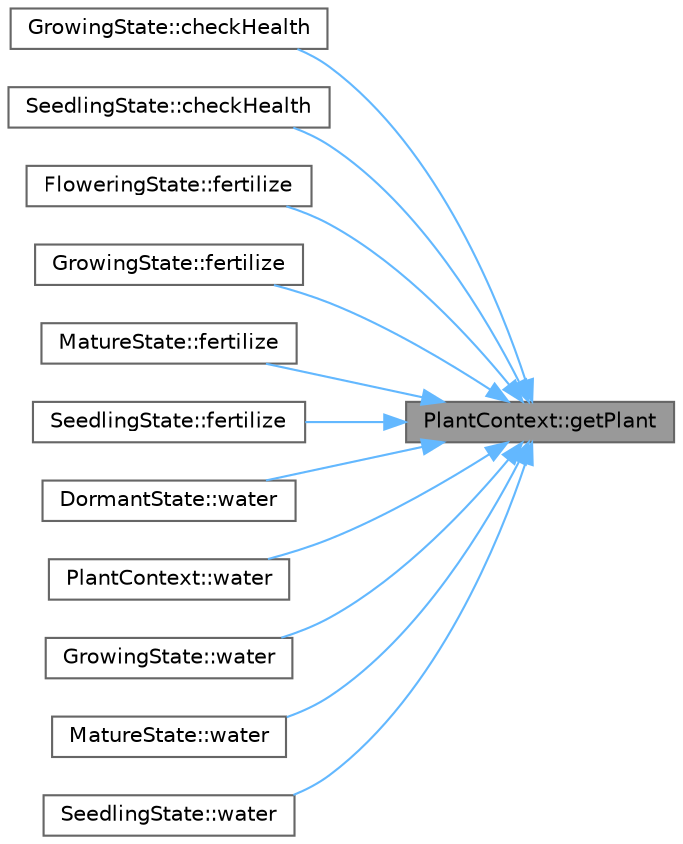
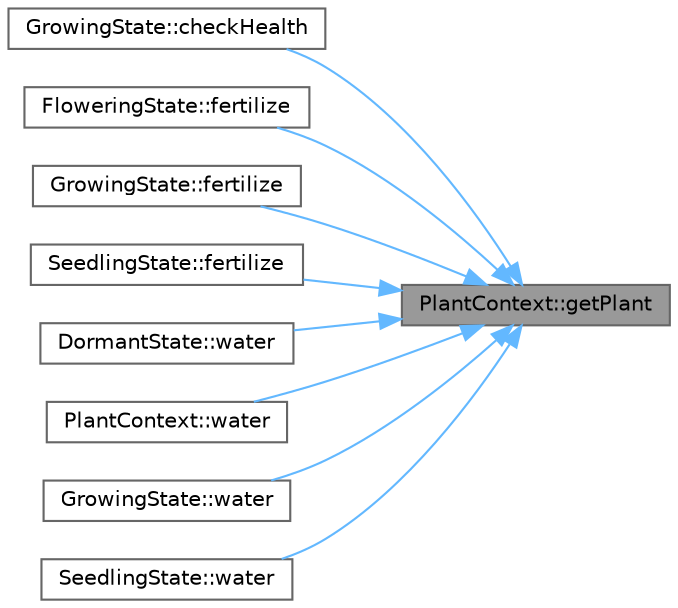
(169, 107) -> none
(169, 343) -> none
(169, 737) -> none
